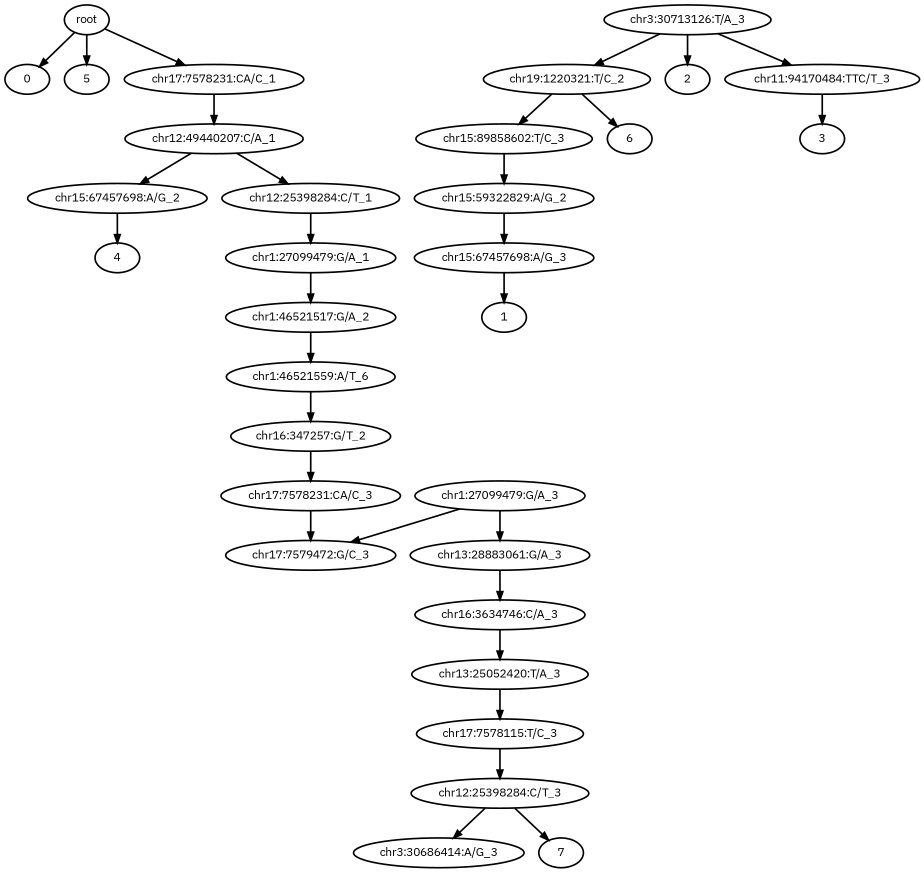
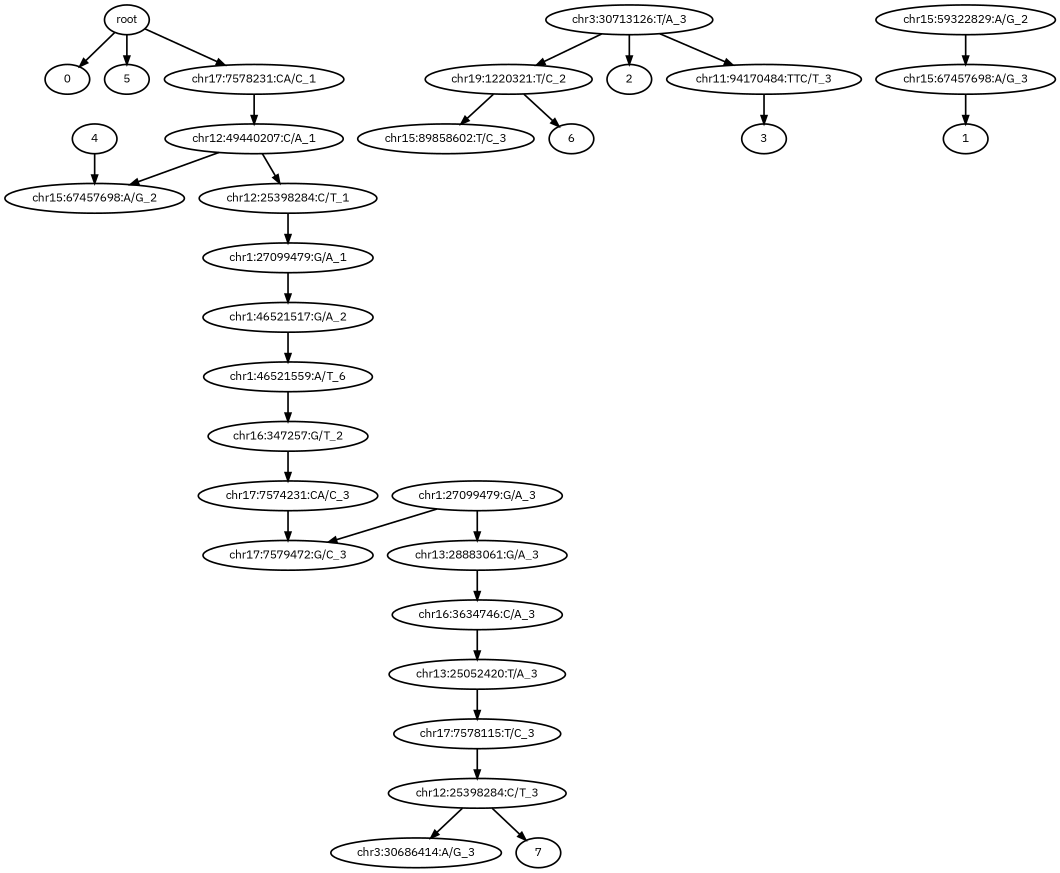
(504, 165) -> none
(117, 224) -> (95, 165)
(311, 496) -> (288, 496)
